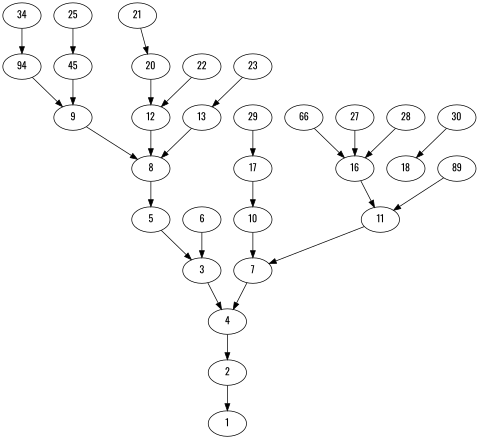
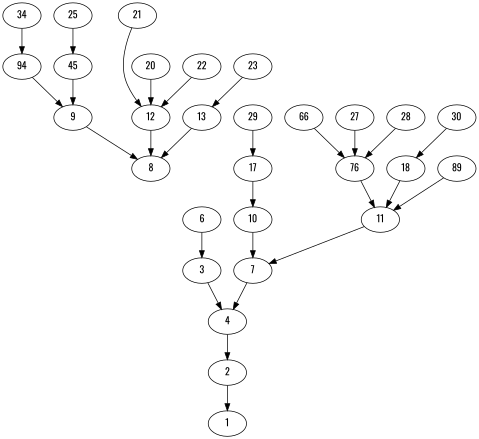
(143, 38) -> (123, 65)
(355, 169) -> (355, 169)
none -> (395, 191)
(151, 220) -> none
